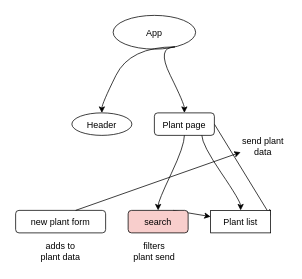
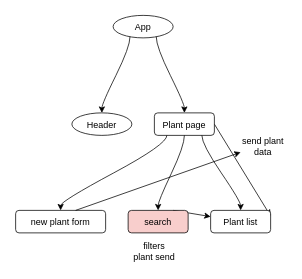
(154, 32) -> (143, 27)
none -> (115, 172)
(240, 222) -> (240, 222)
(60, 252) -> none
